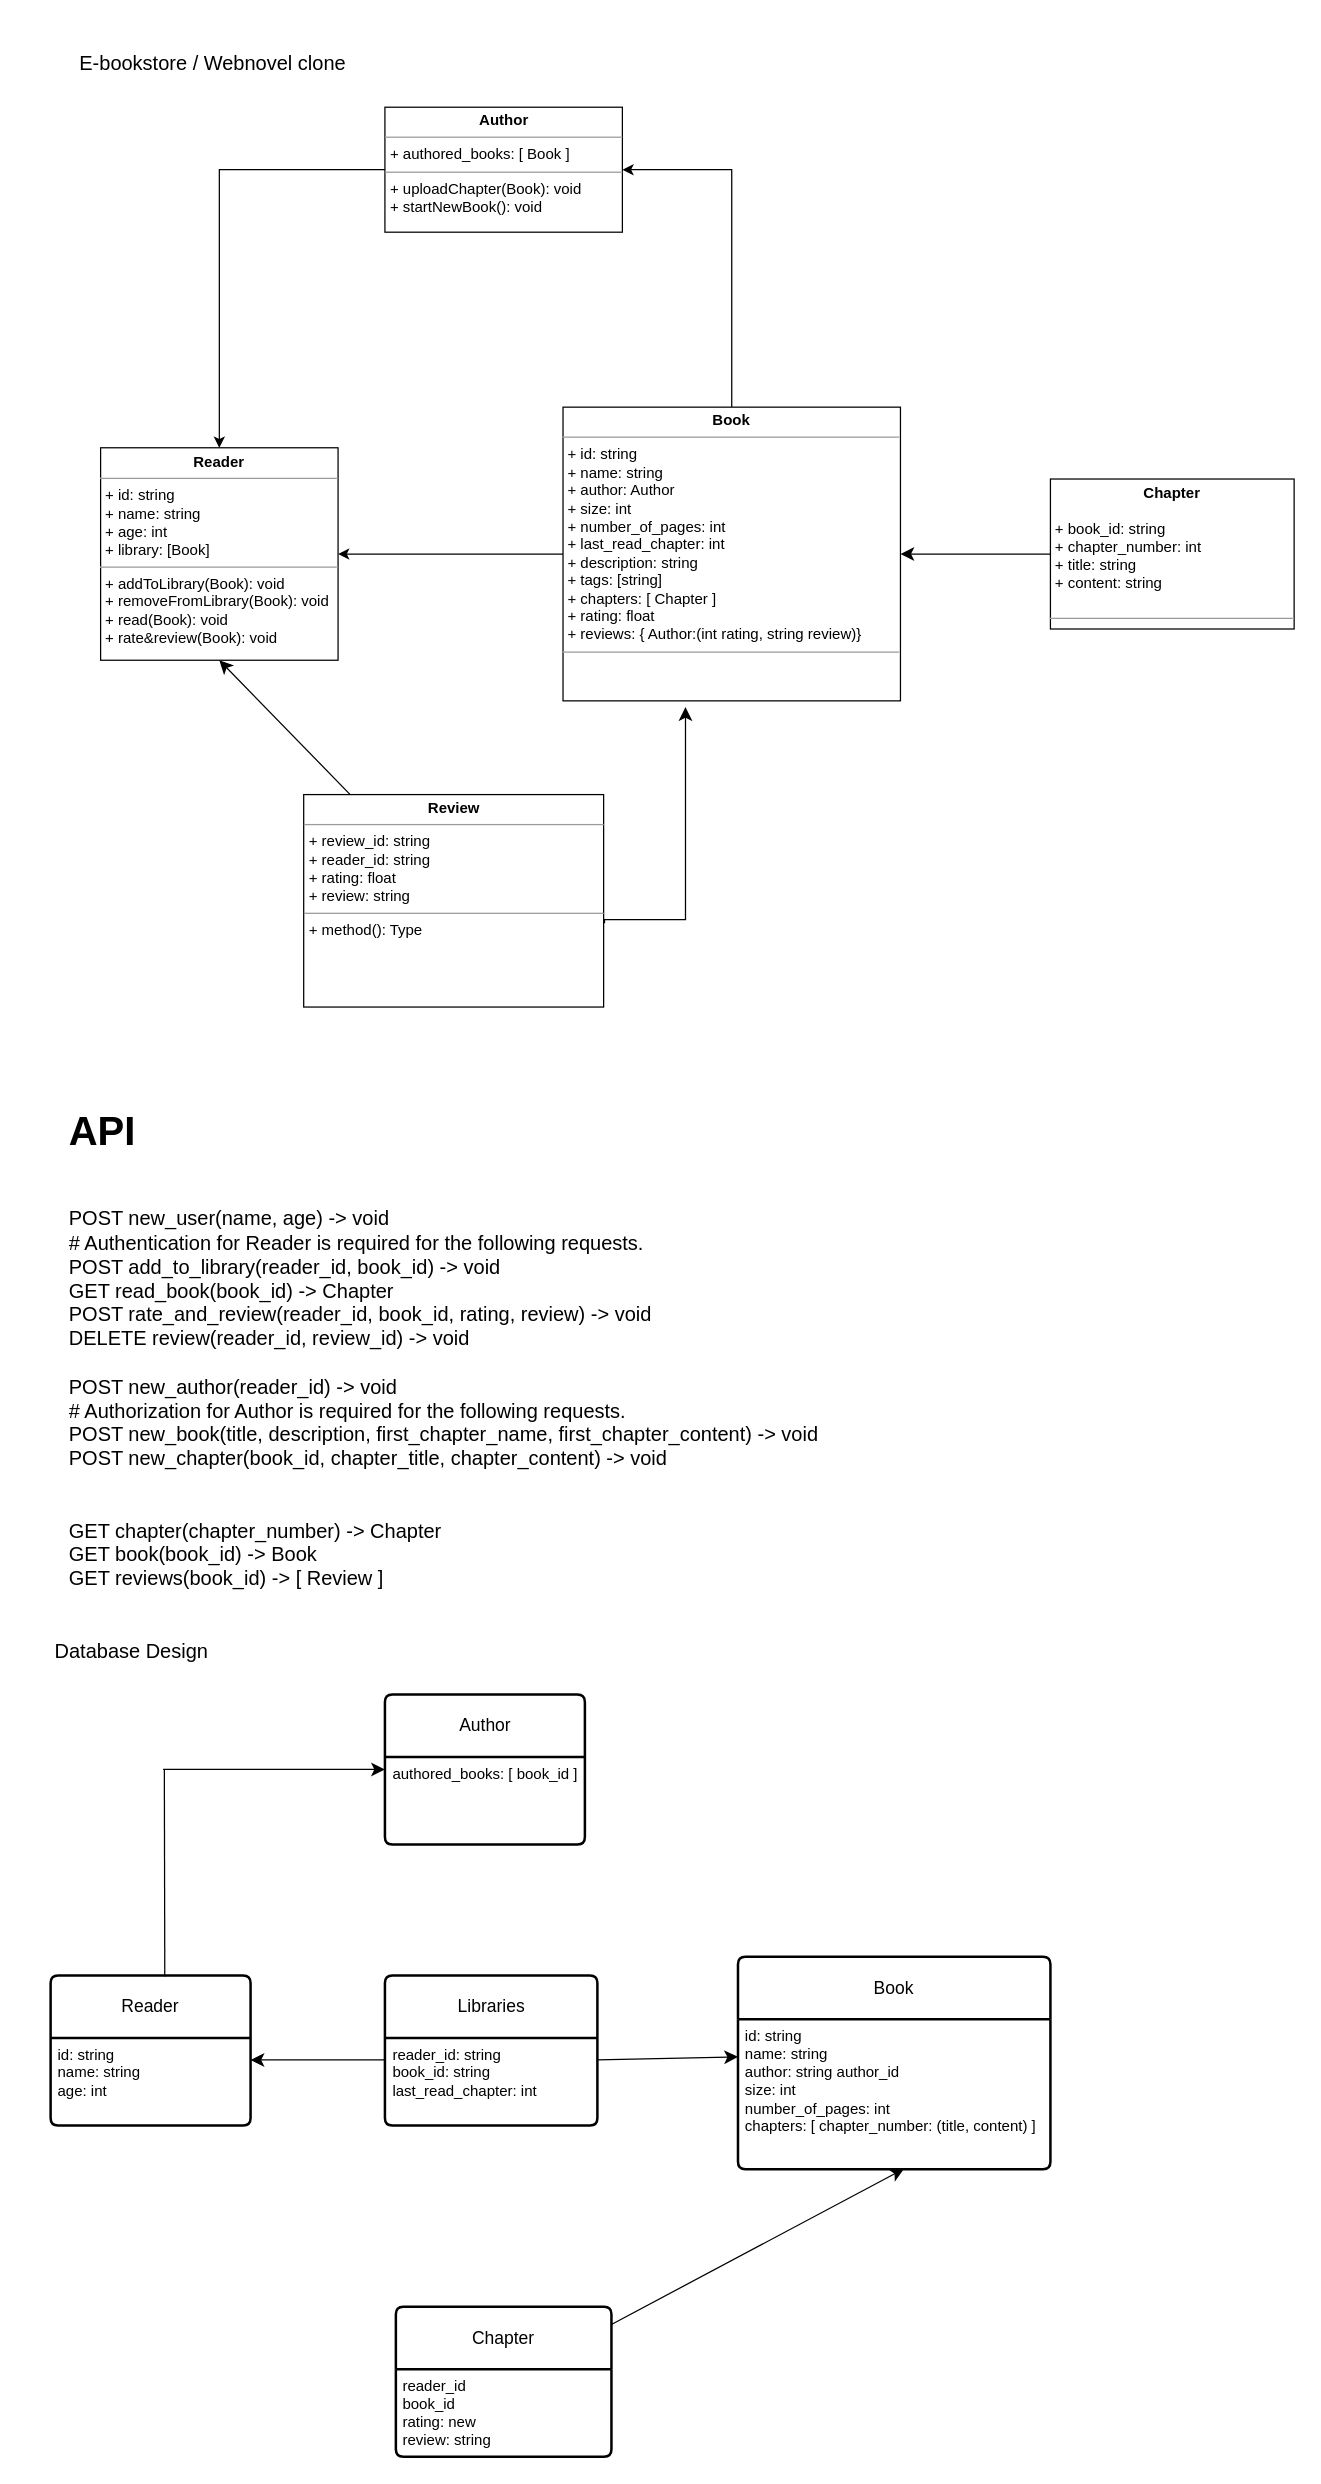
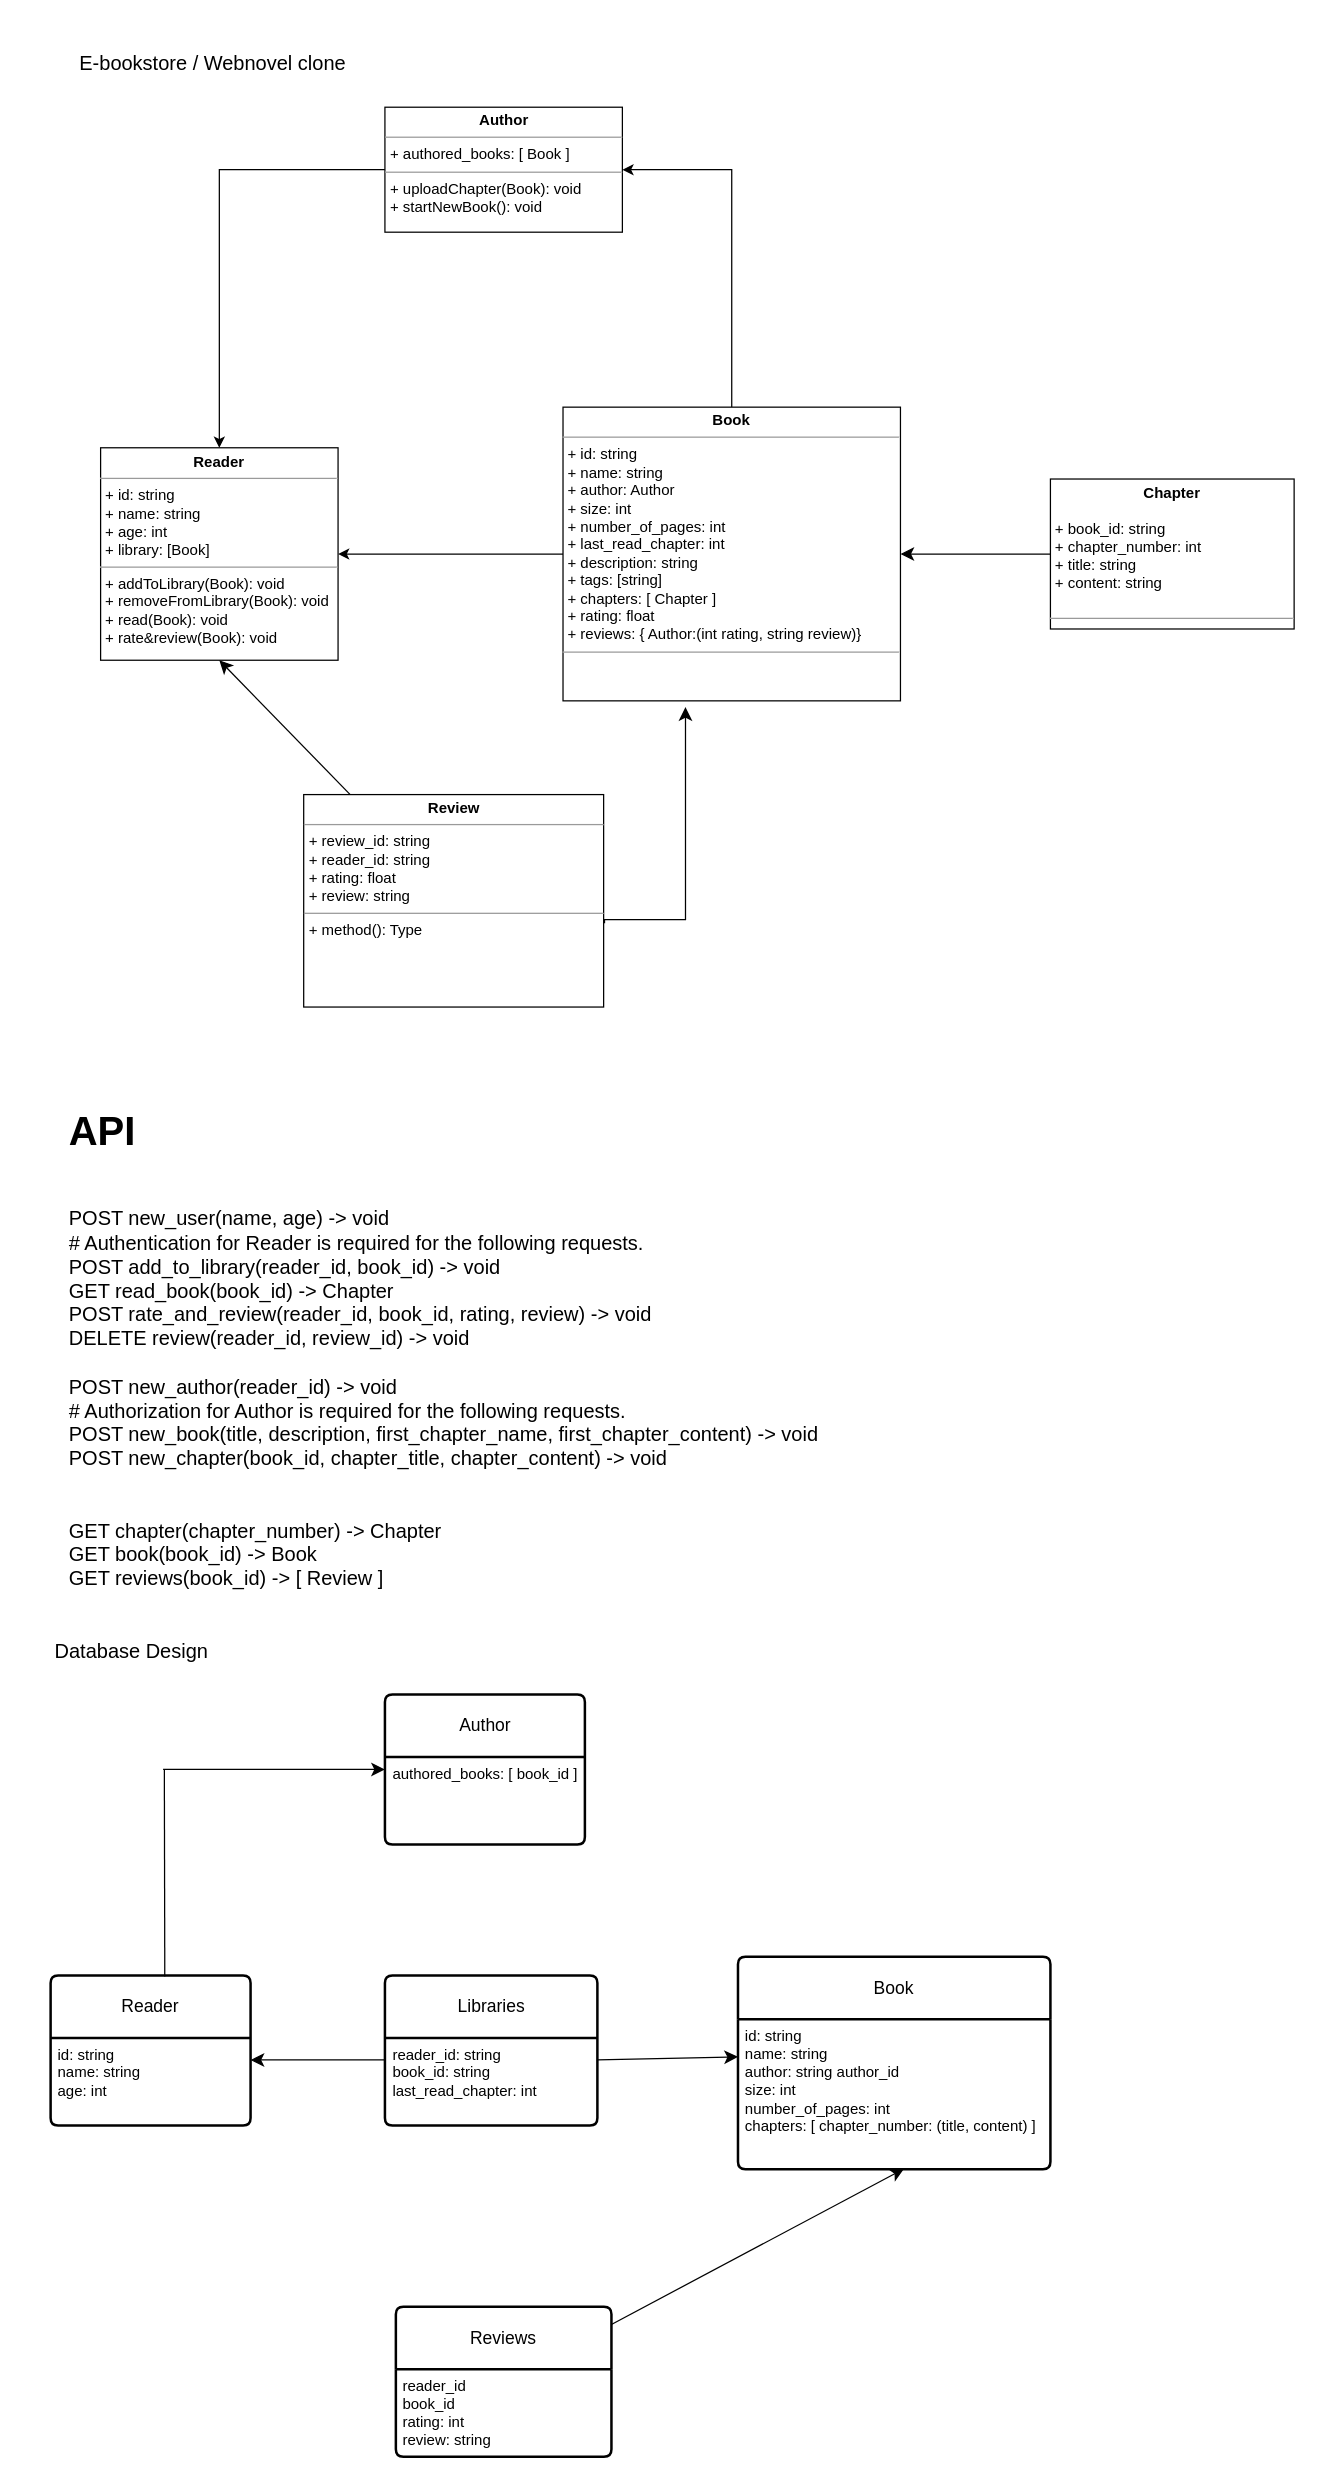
(504, 2338) -> (504, 2338)
(454, 2414) -> (454, 2414)
